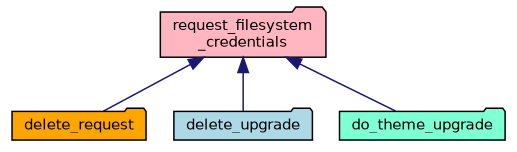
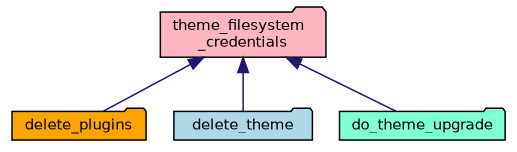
(243, 35) -> (243, 35)
(79, 126) -> (79, 126)
(243, 126) -> (243, 126)
